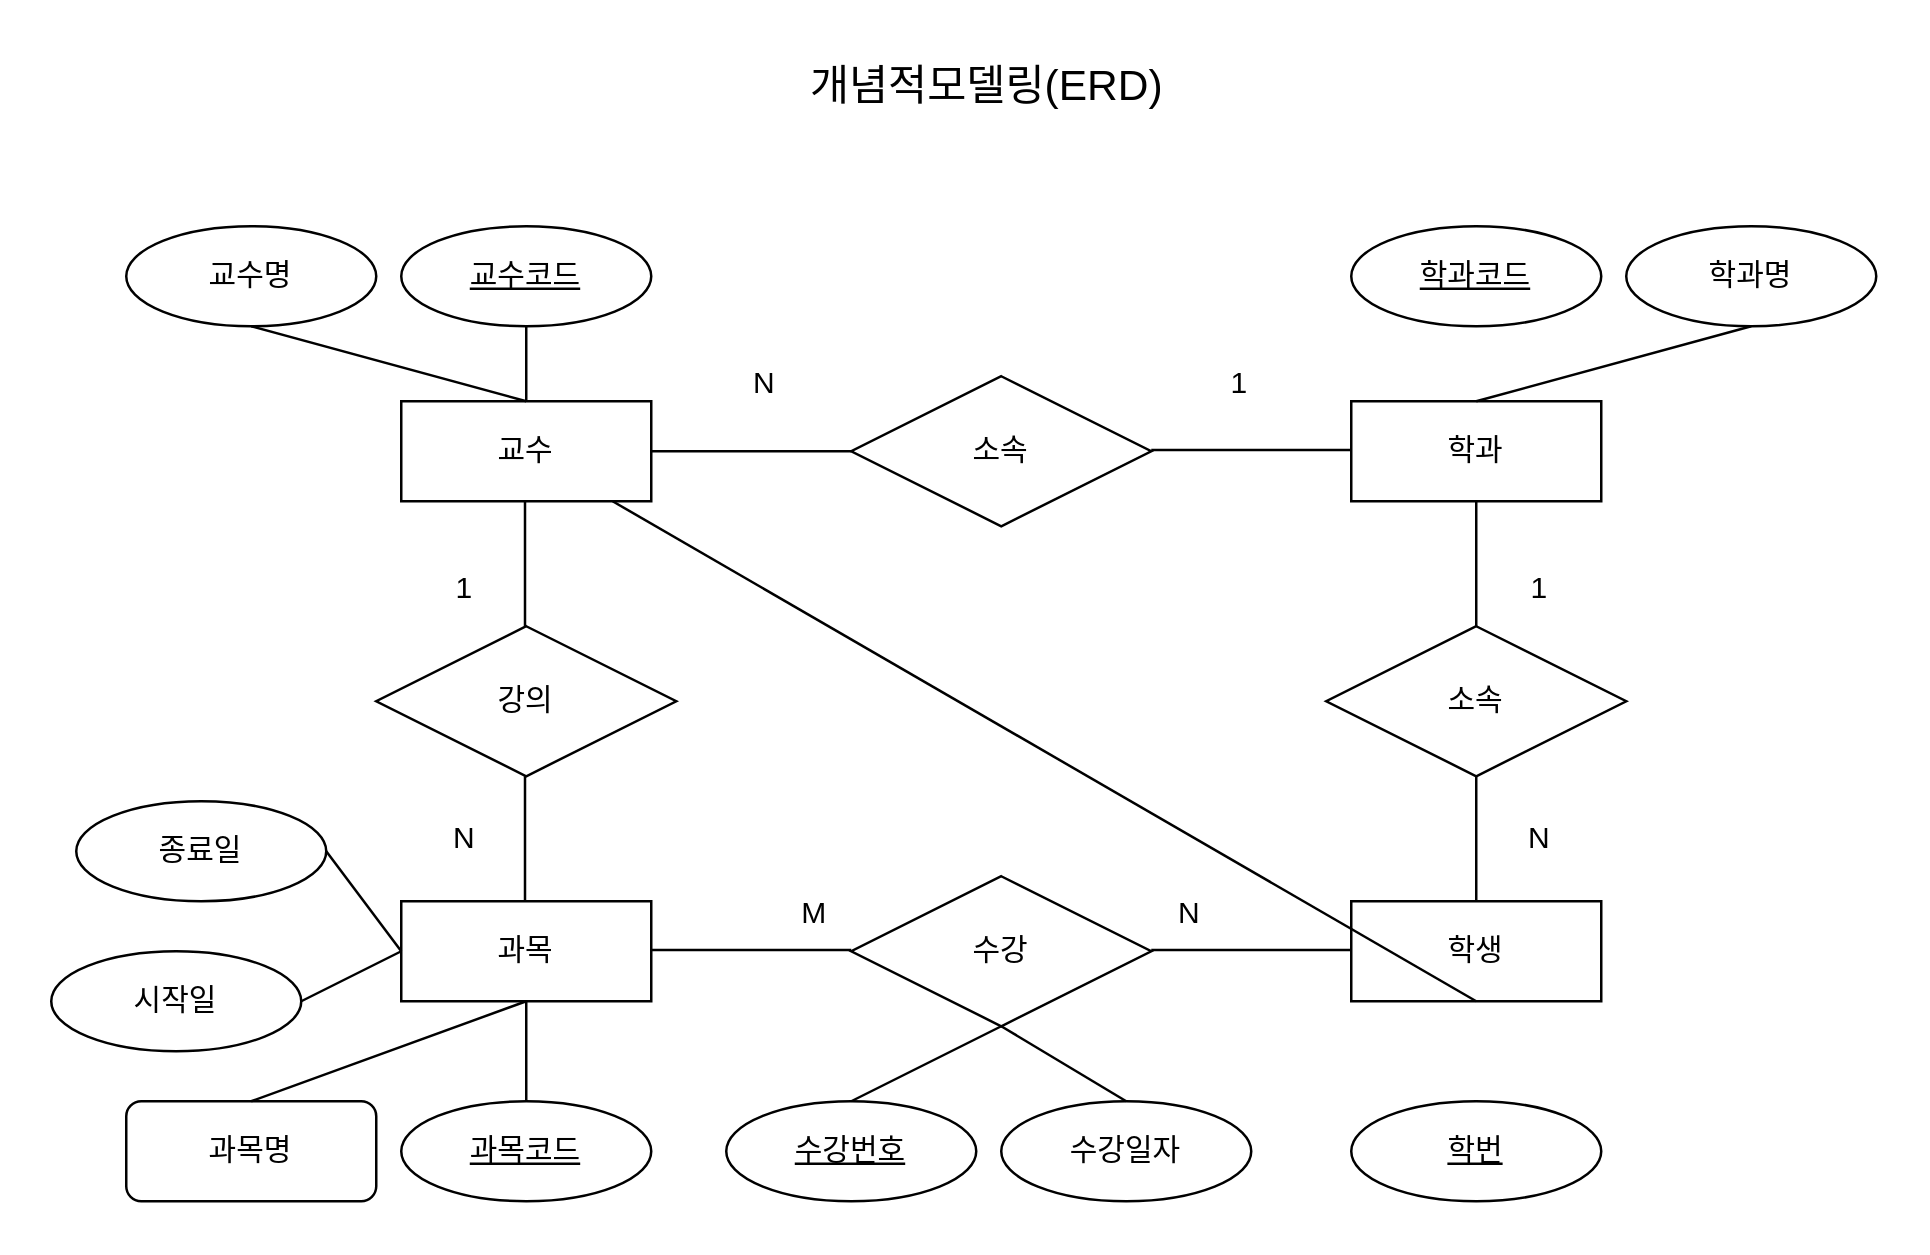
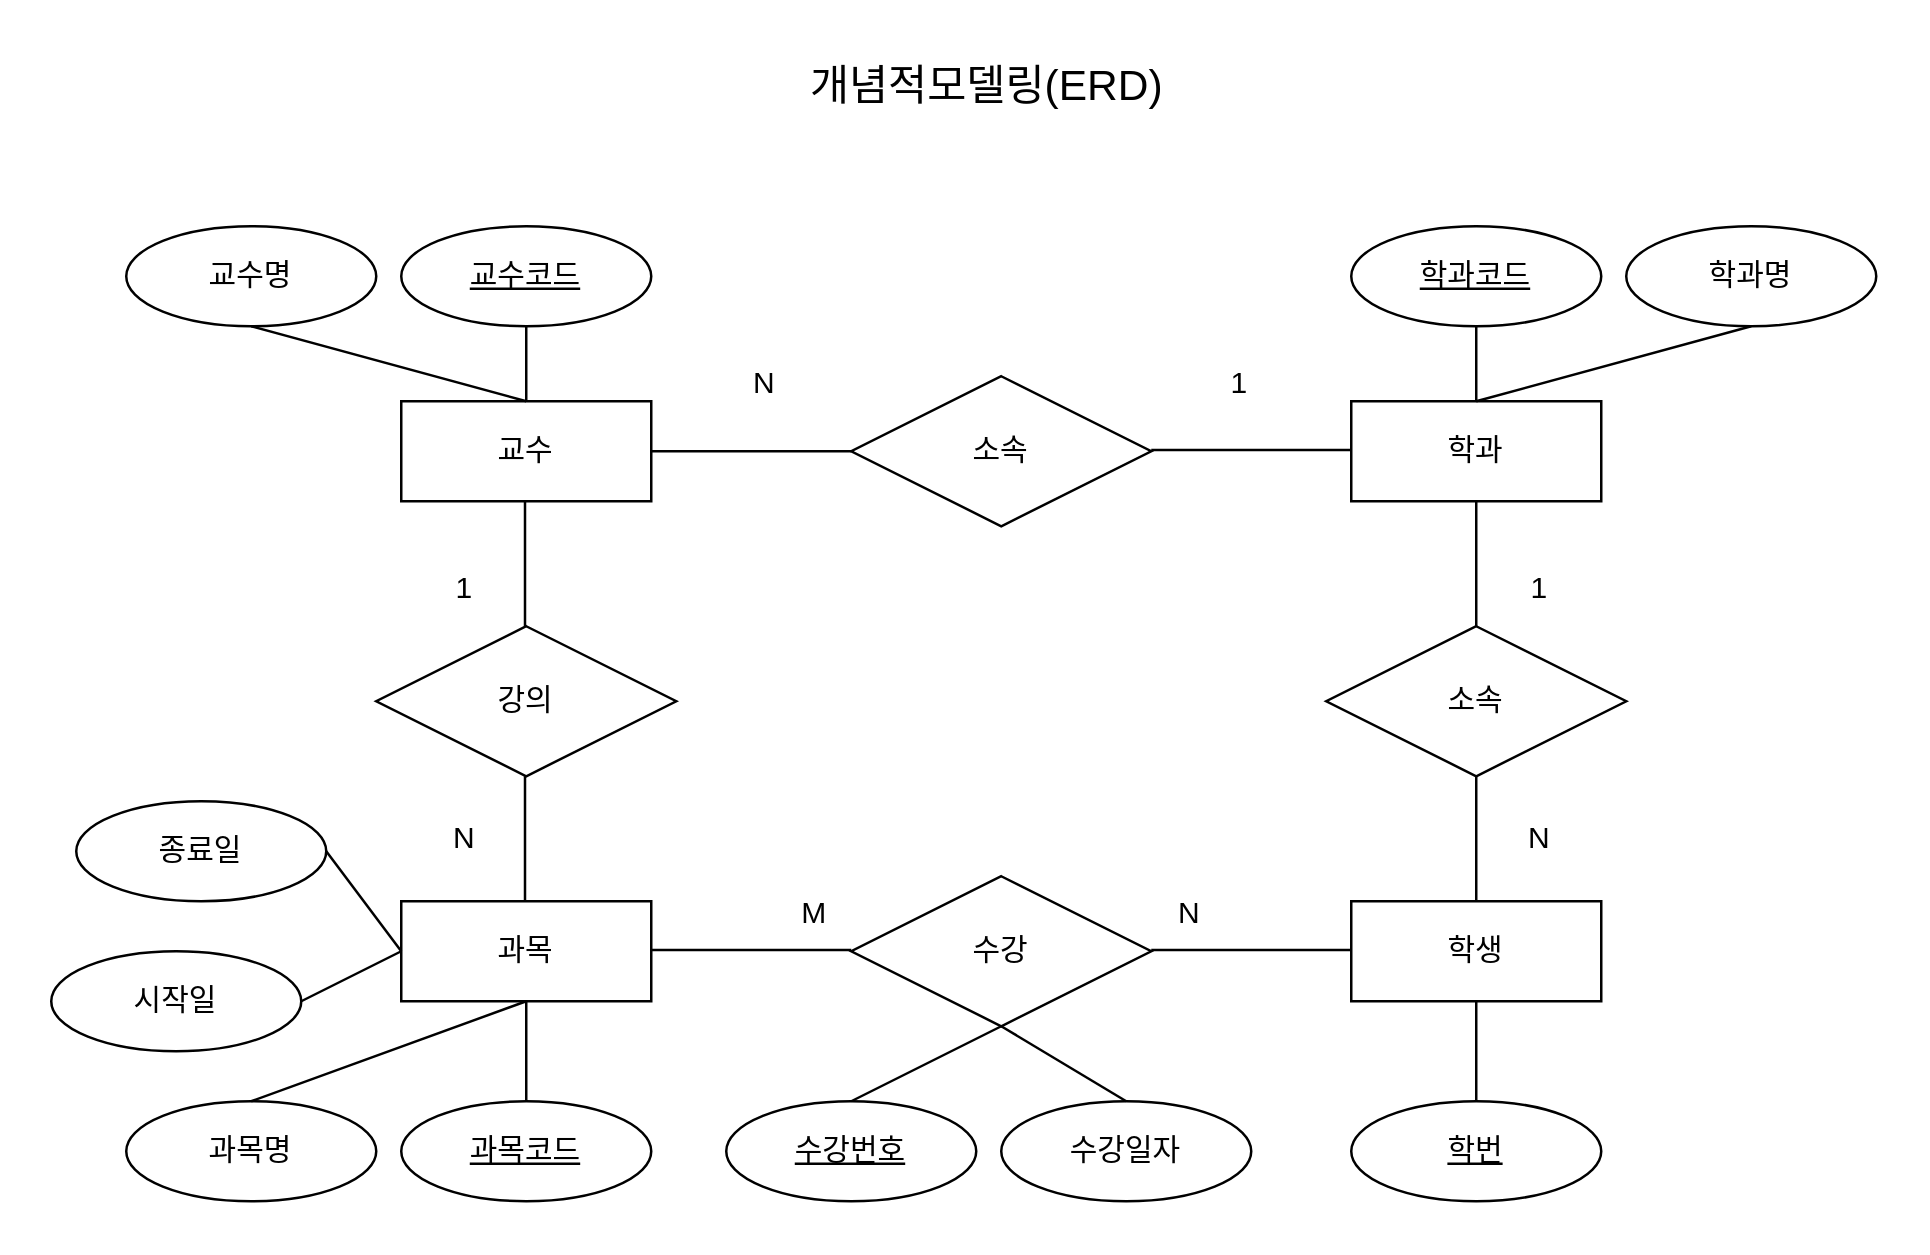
none -> (1476, 362)
(1045, 752) -> (1476, 1051)
(251, 1151) -> (251, 1151)
